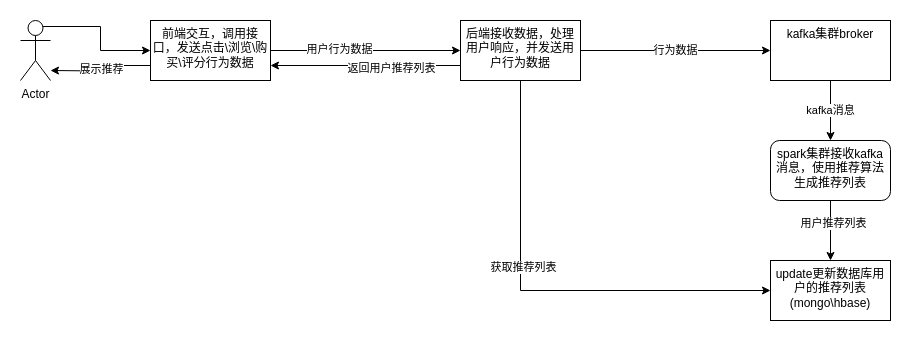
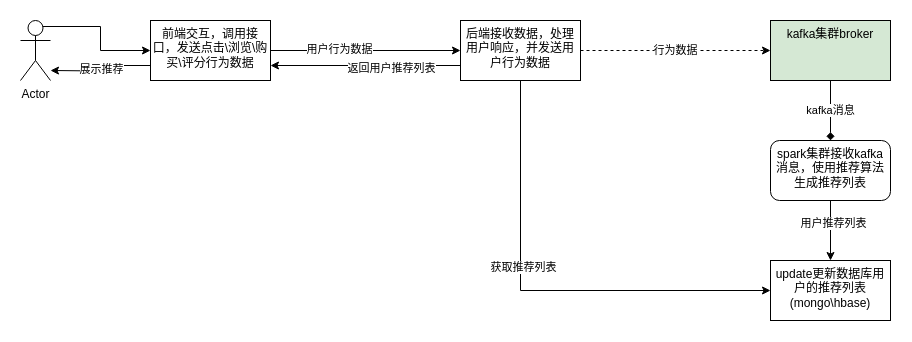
(618, 51) -> (618, 51)
(831, 51) -> (831, 51)
(831, 132) -> (831, 132)
